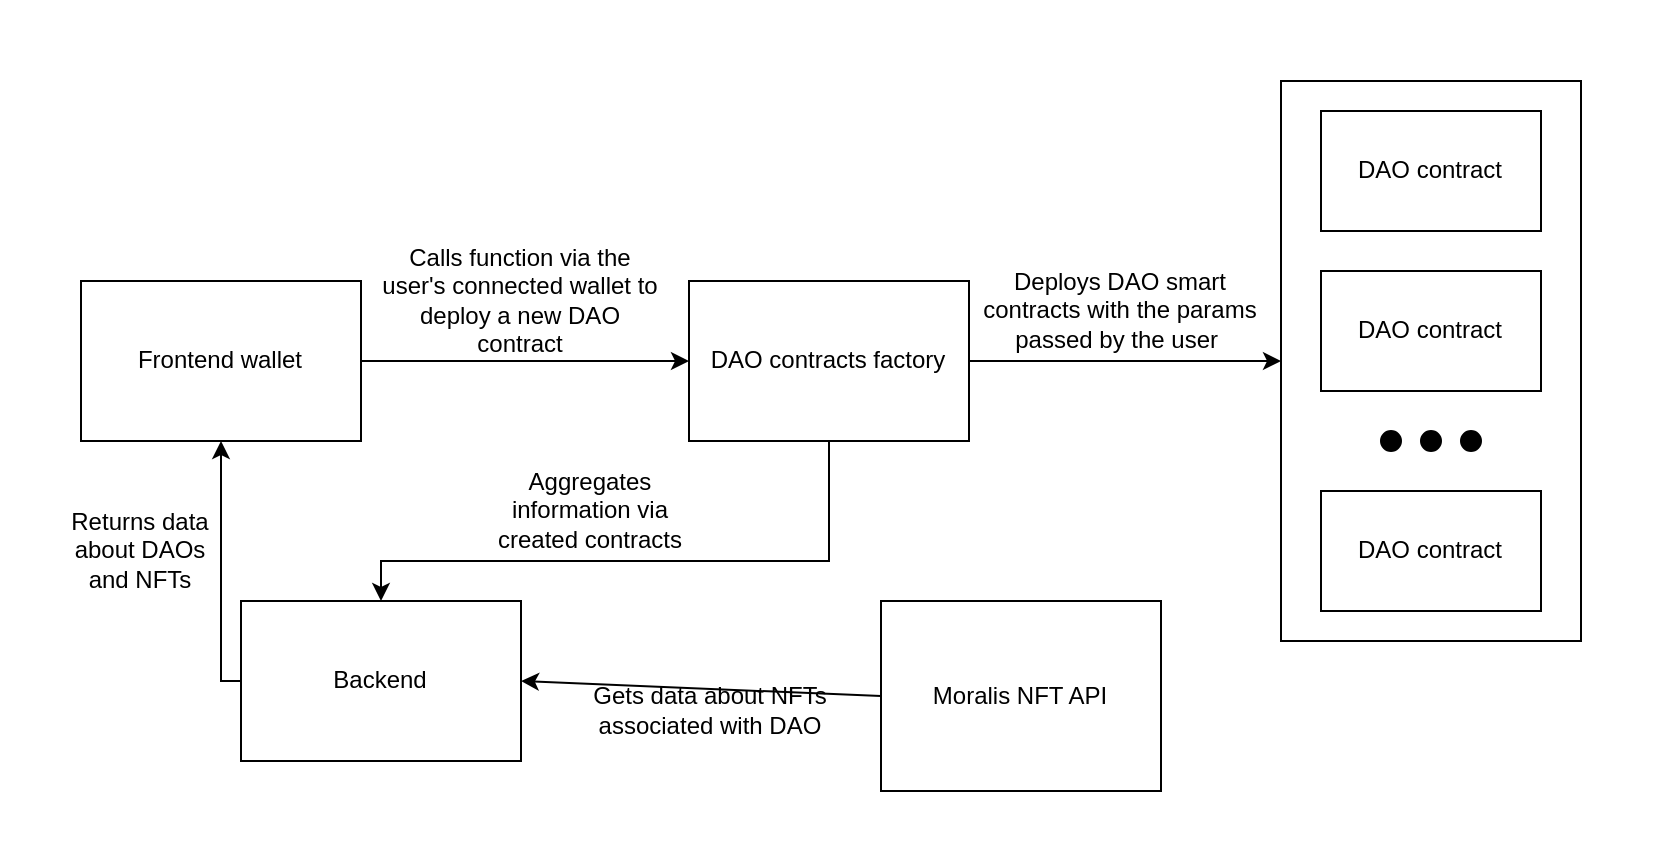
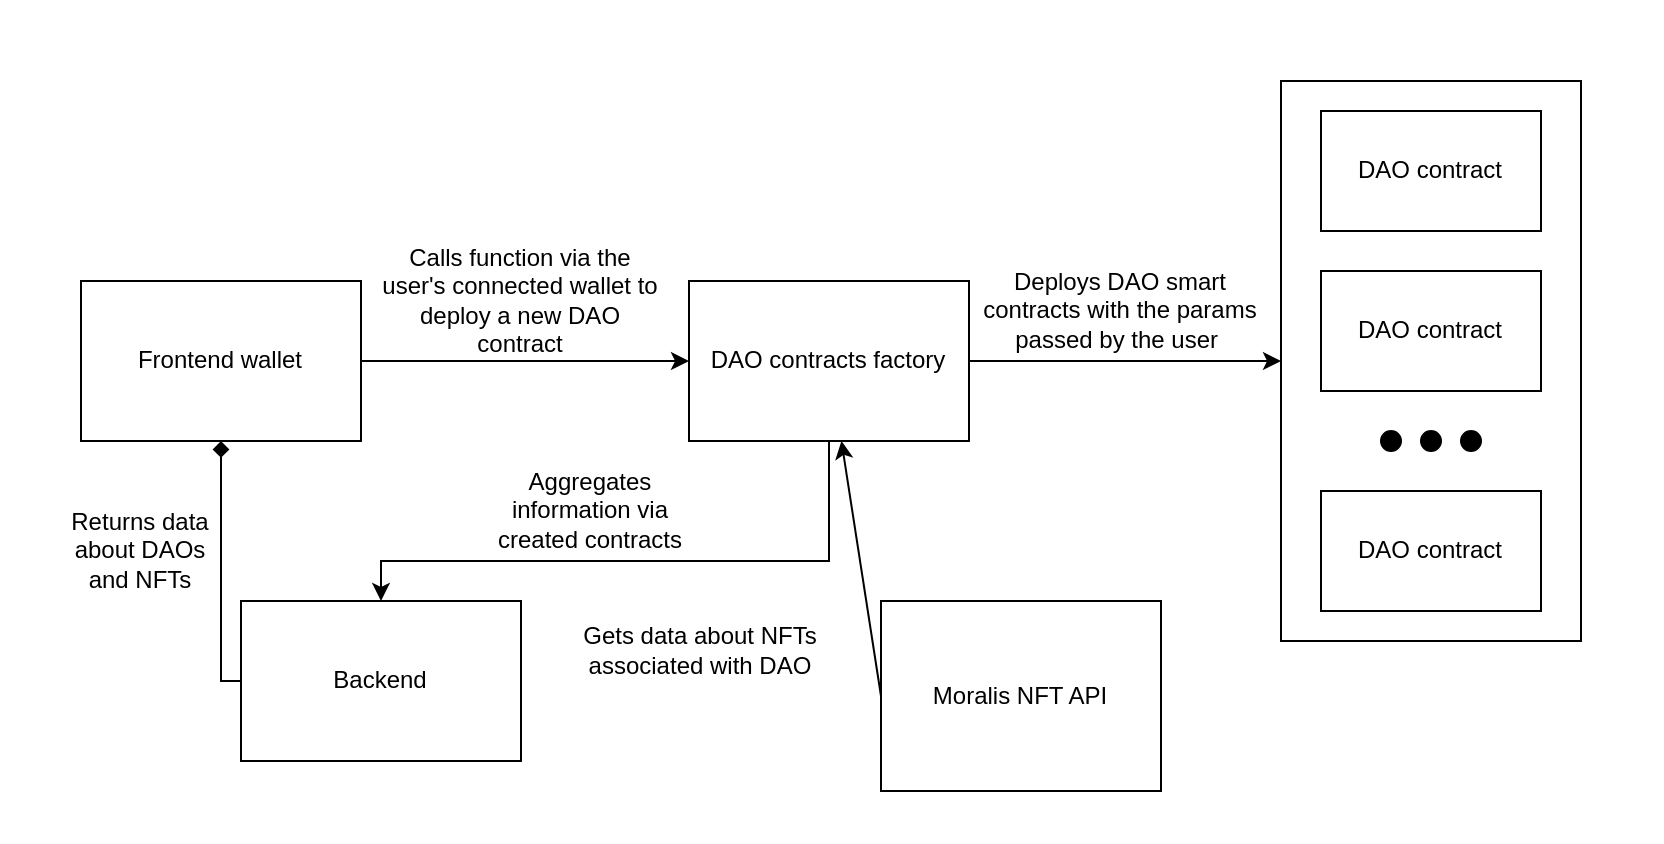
(221, 456) -> (221, 457)
(708, 689) -> (862, 575)
(711, 711) -> (701, 651)
